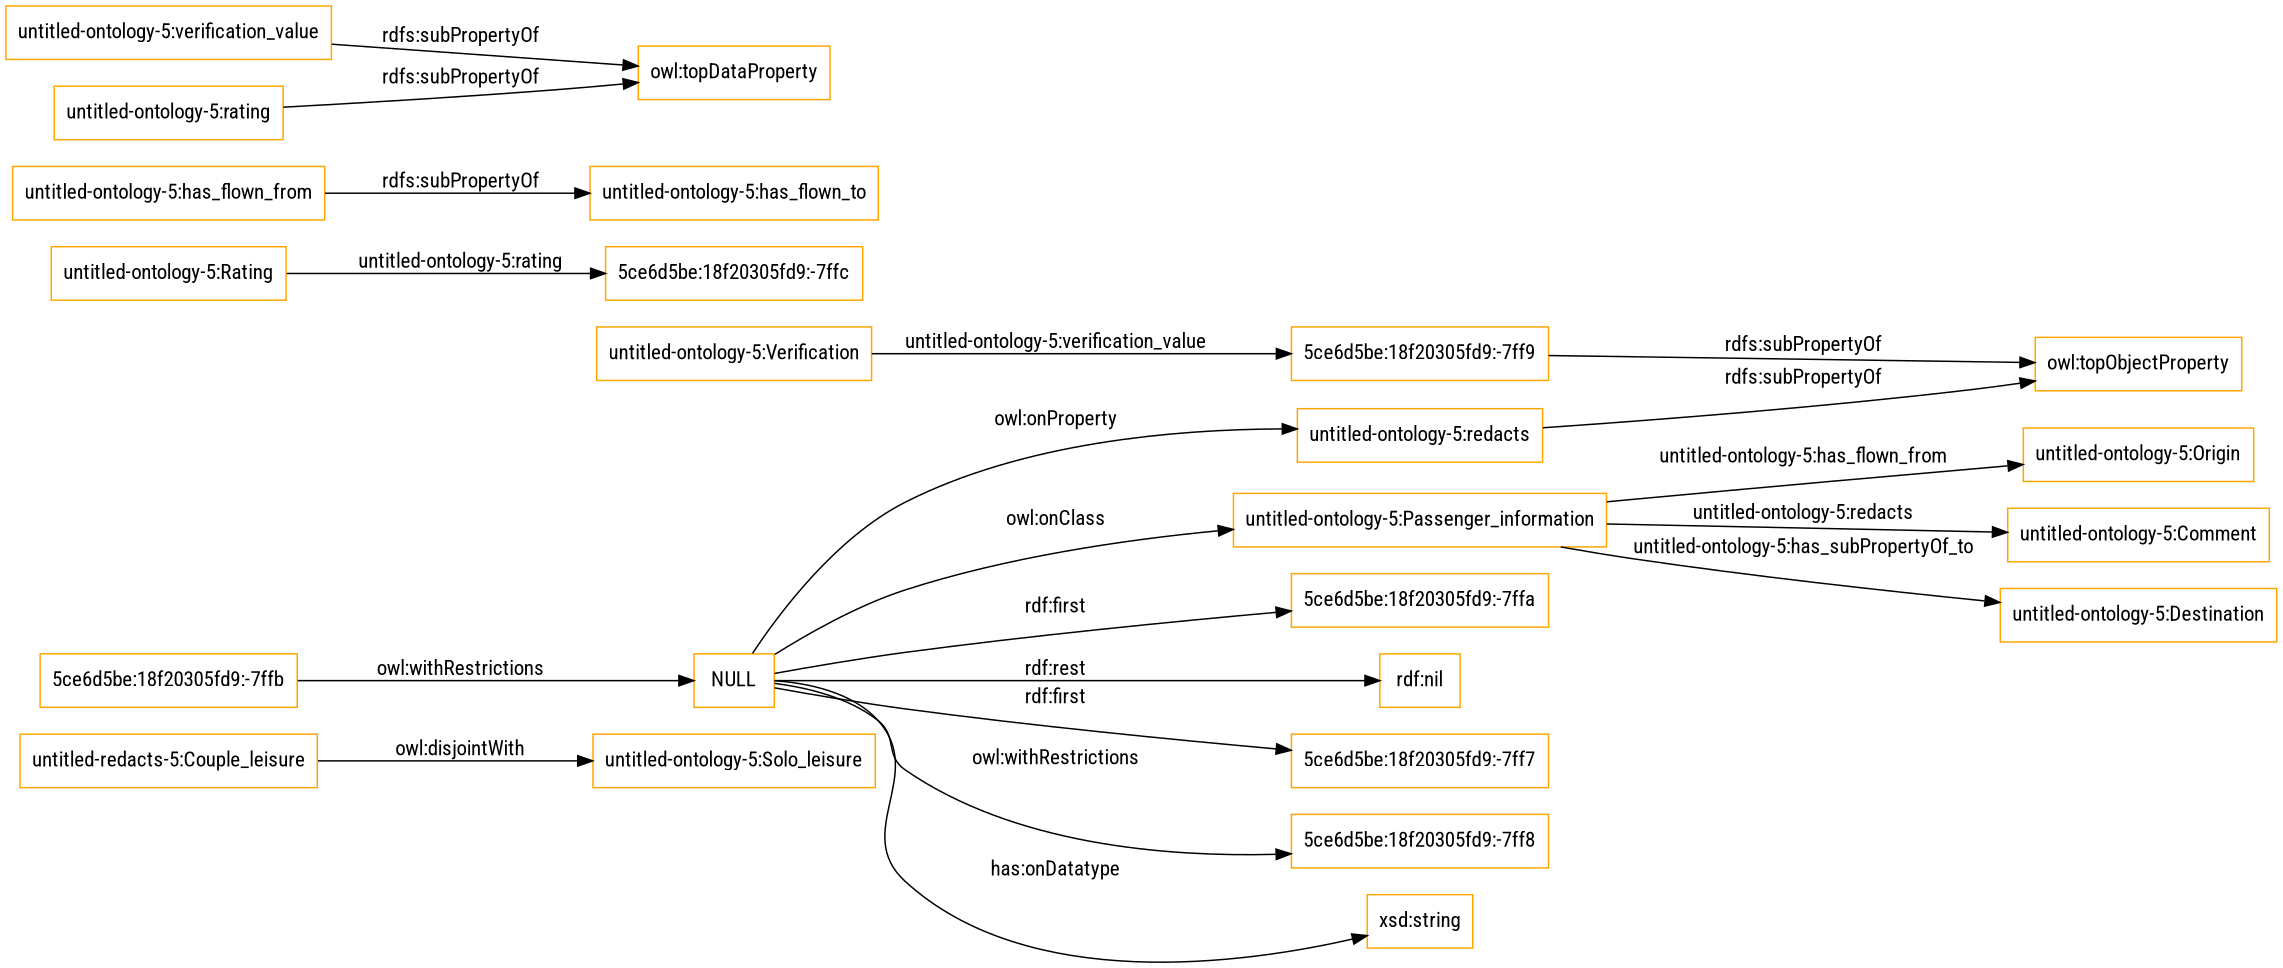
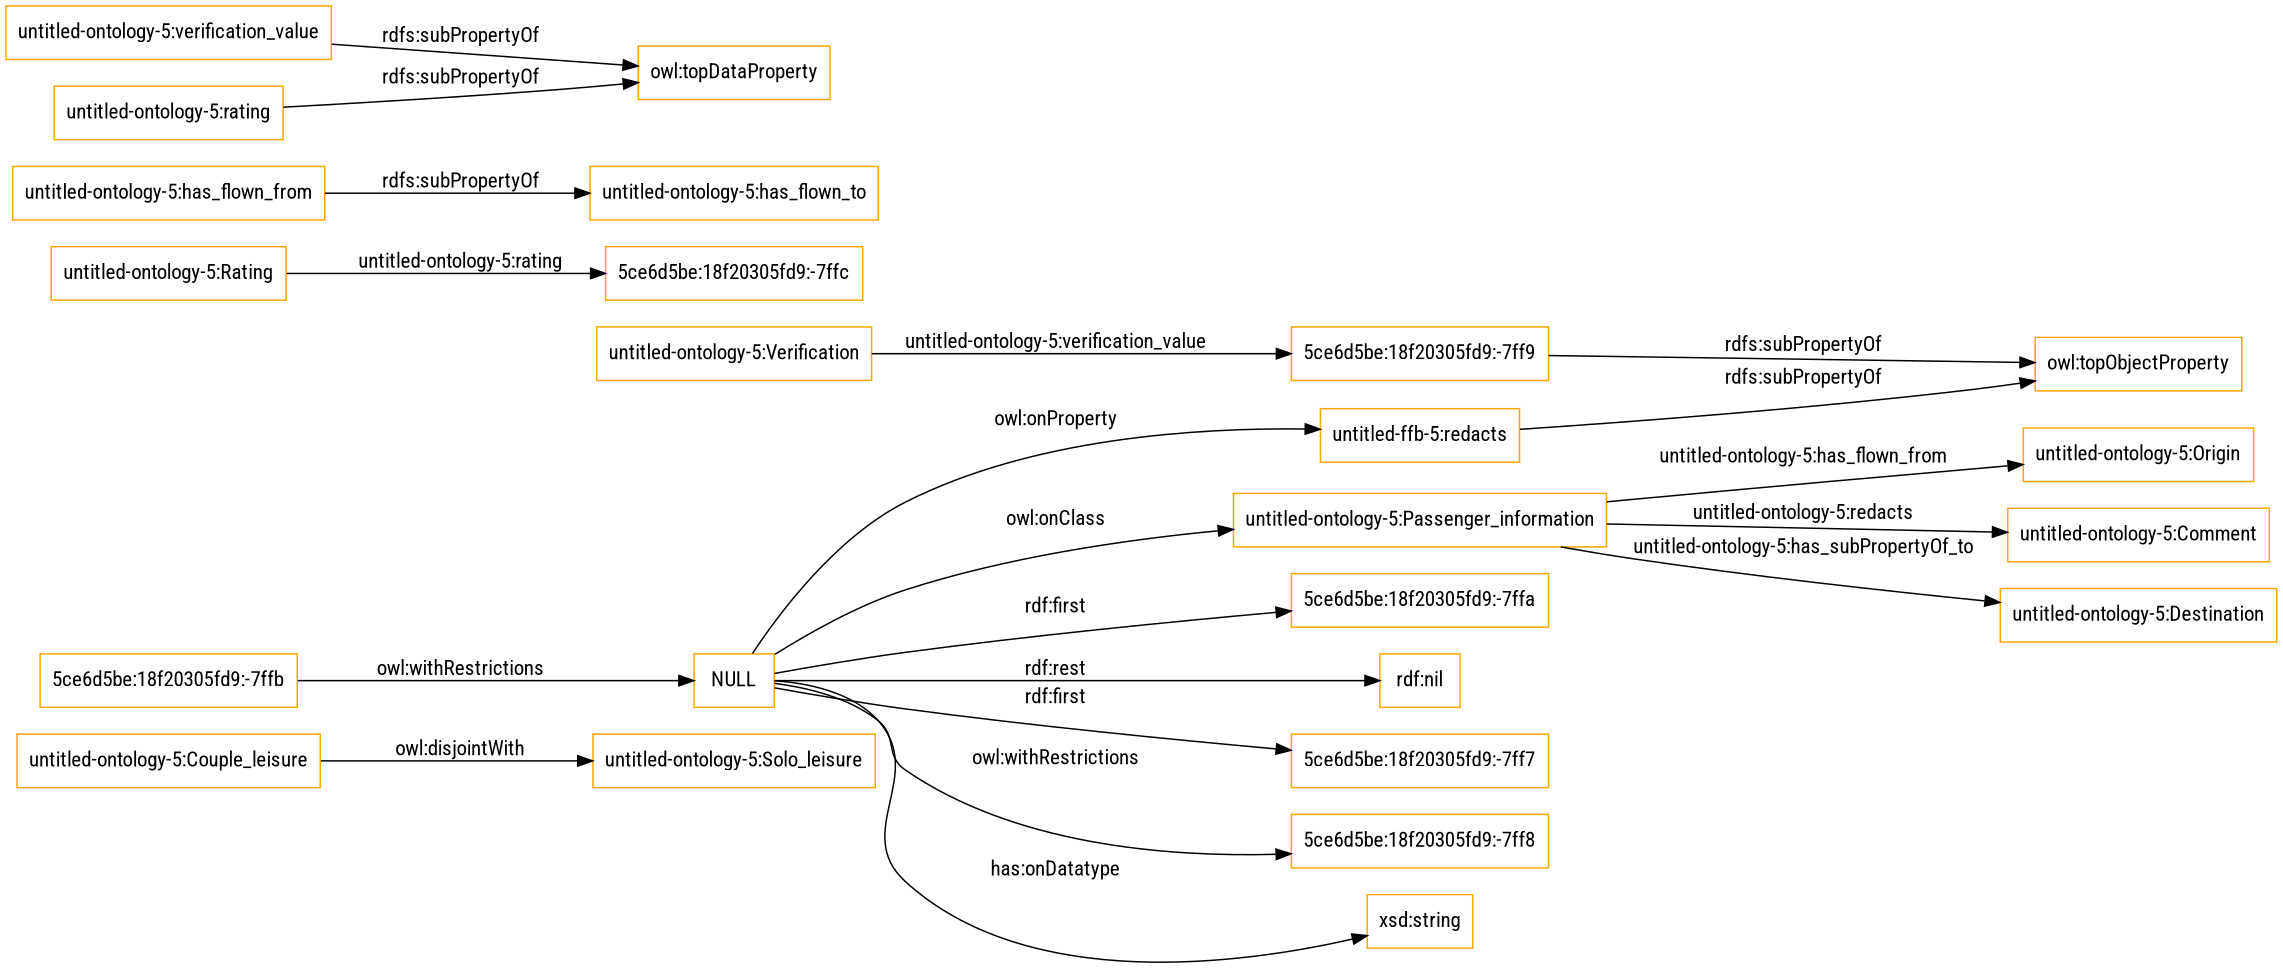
(1420, 435) -> (1420, 435)
(169, 761) -> (169, 761)
